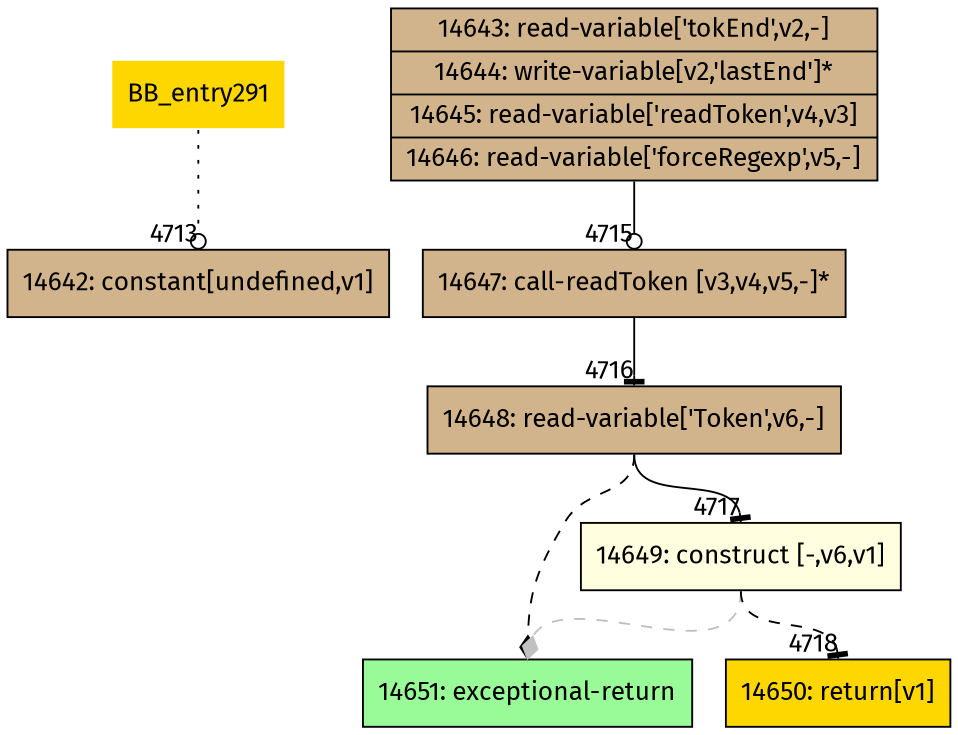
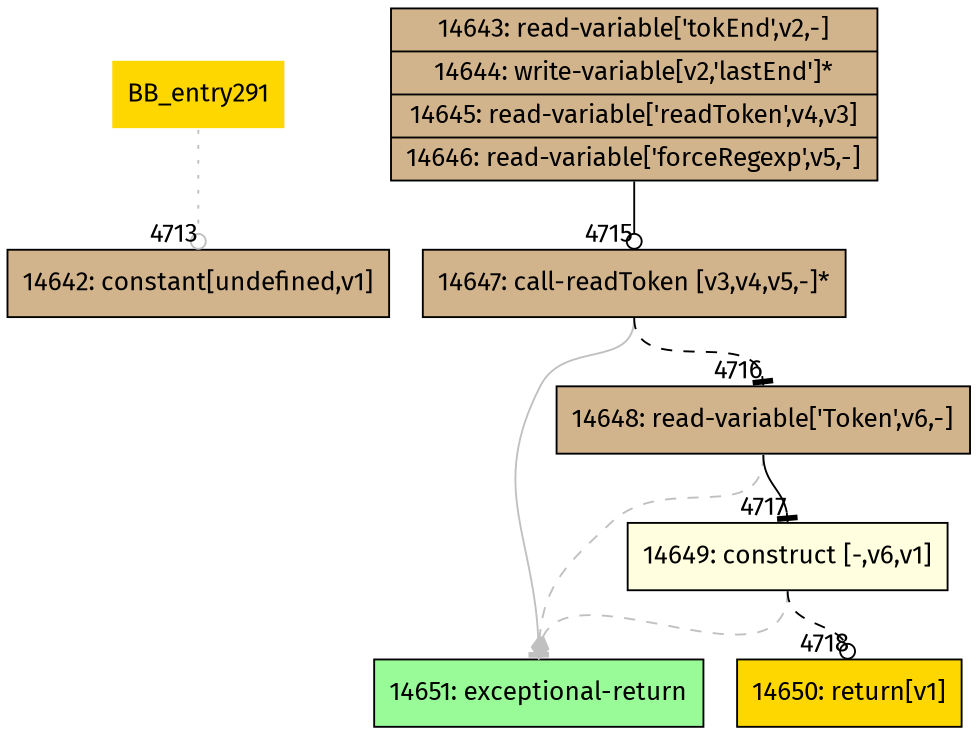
(198, 182) -> (198, 182)
(634, 347) -> (694, 352)
none -> (517, 454)
(560, 530) -> (630, 510)
(785, 624) -> (811, 622)
